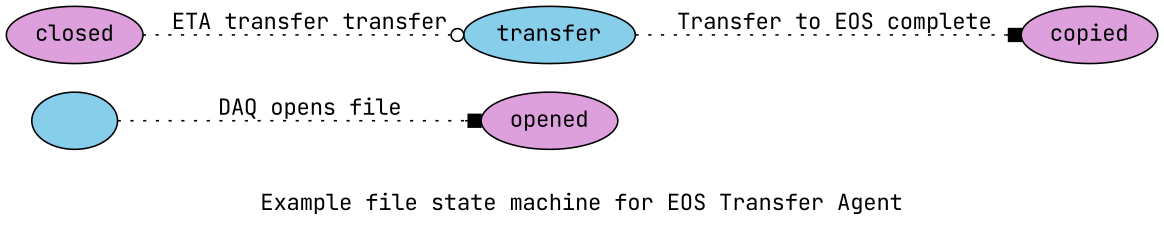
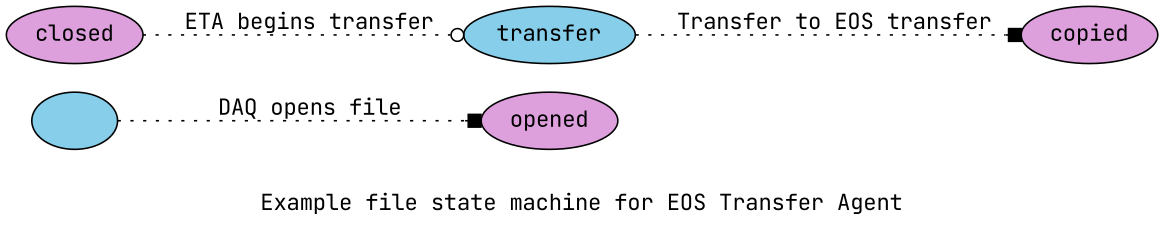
(303, 23) -> (303, 23)
(828, 23) -> (828, 23)
